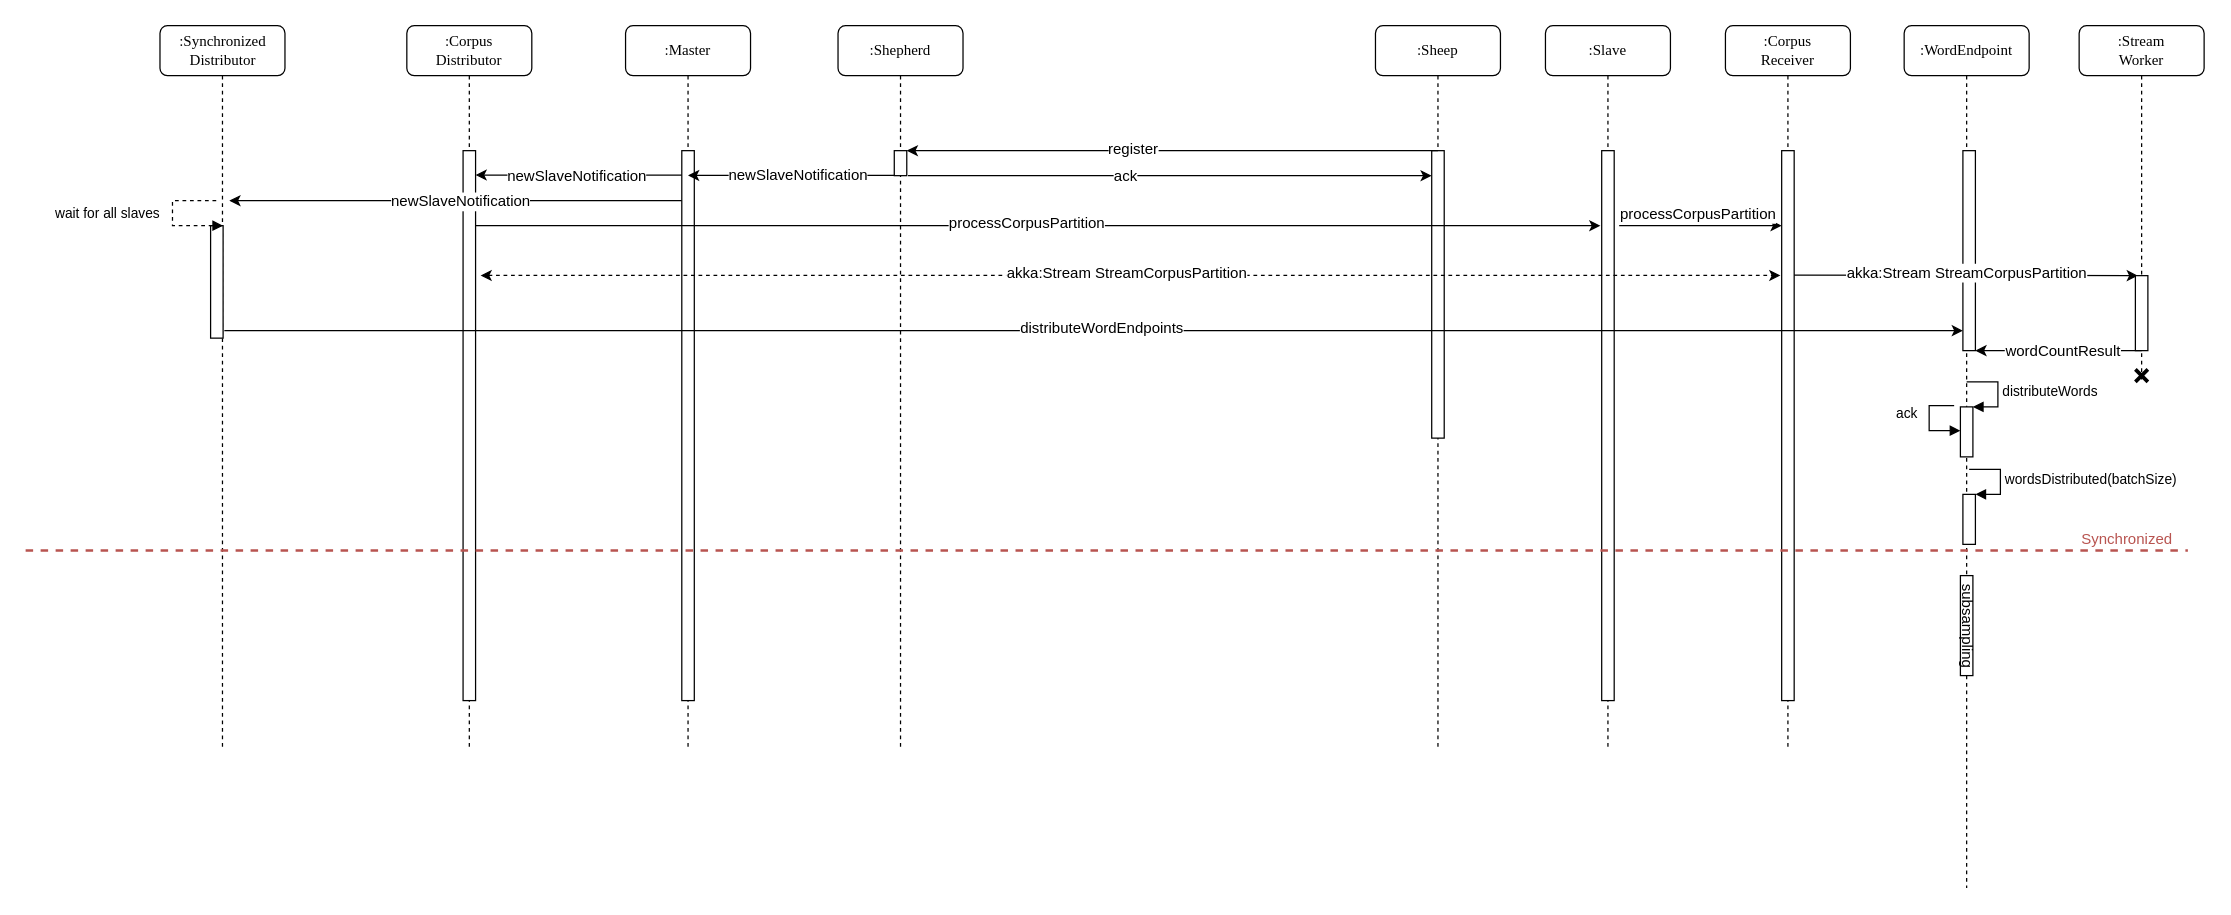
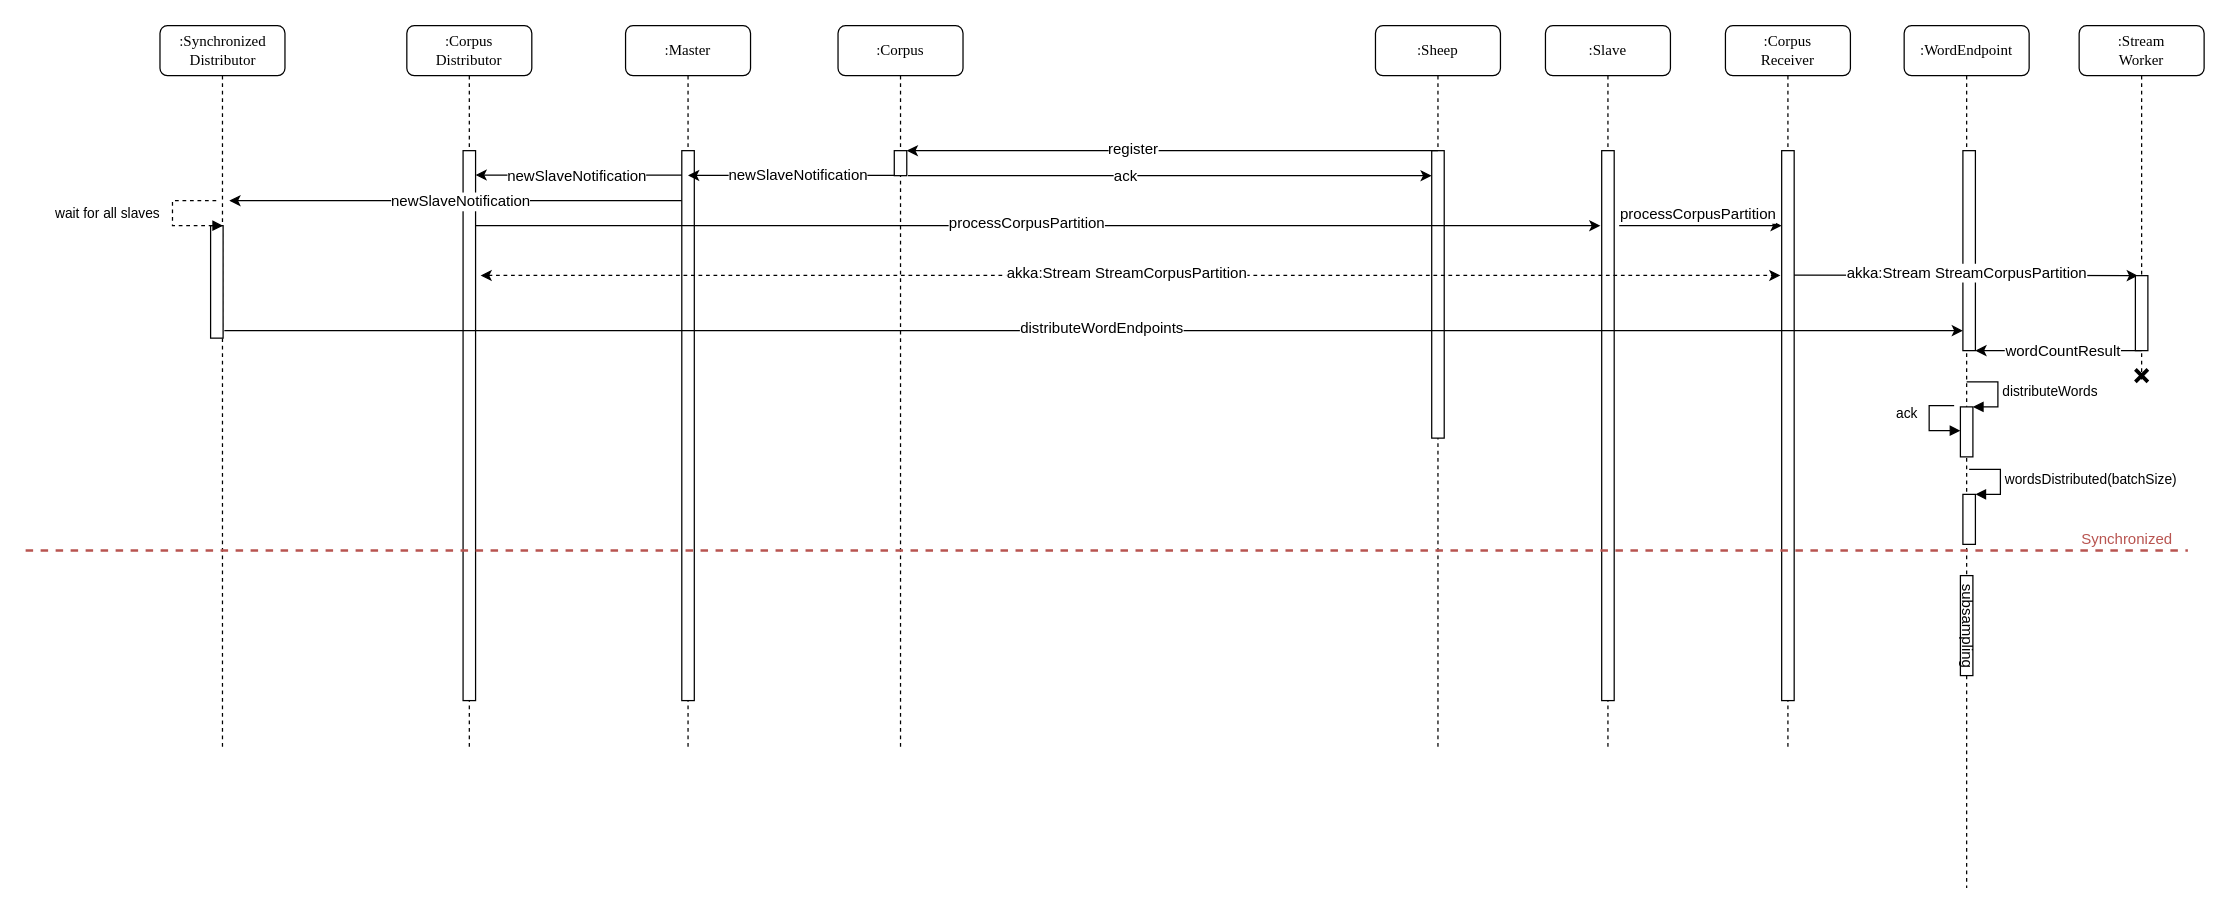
(901, 51) -> (901, 51)
